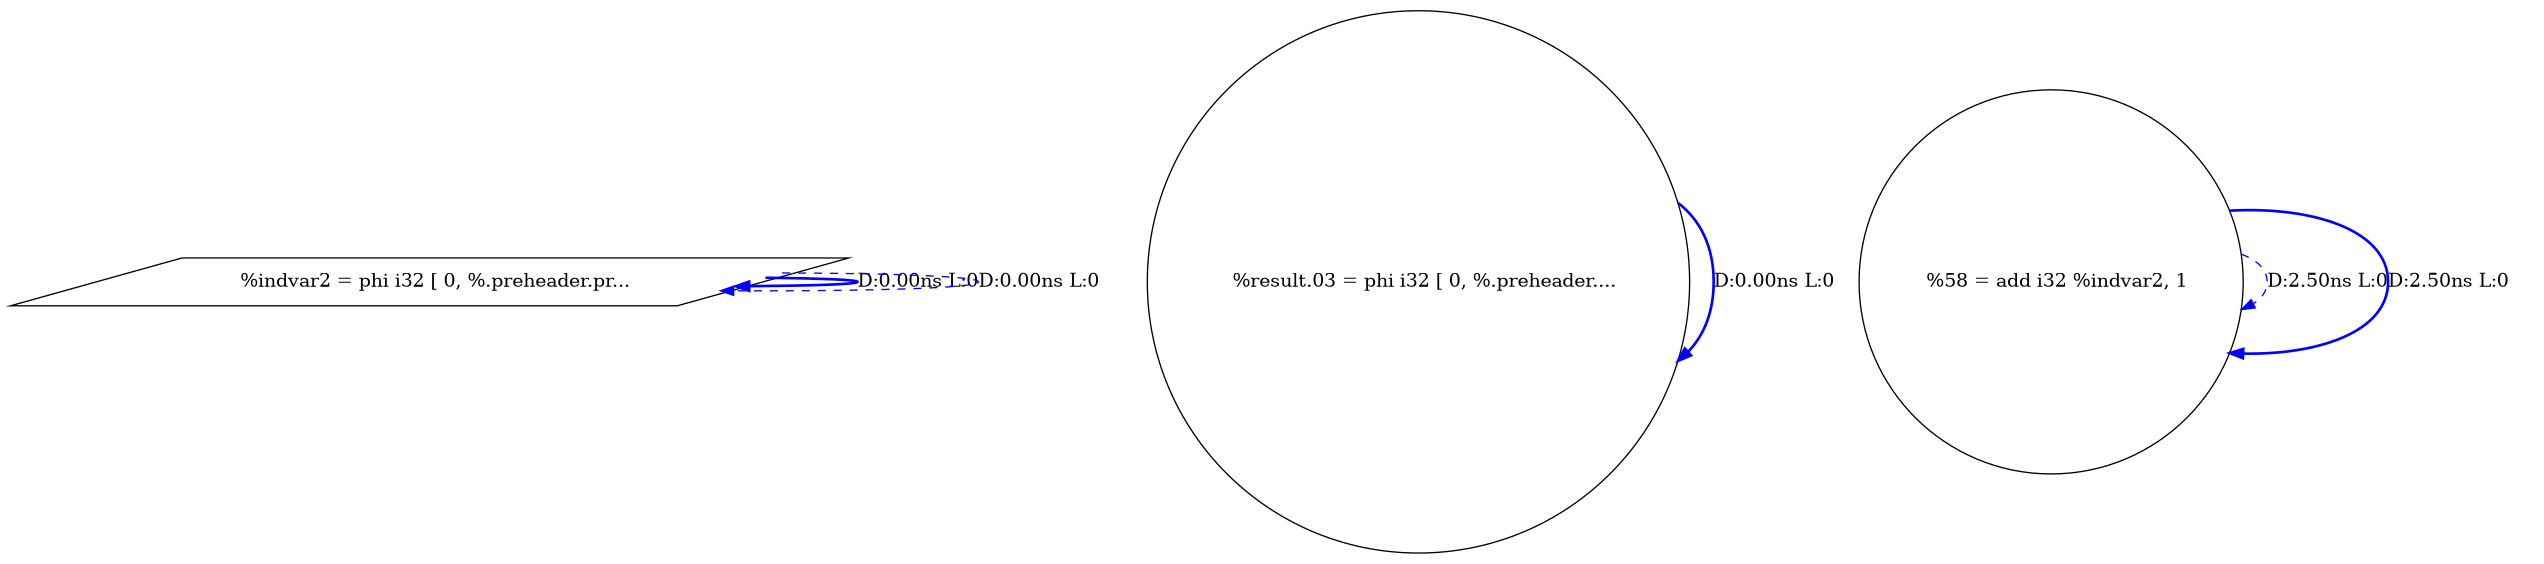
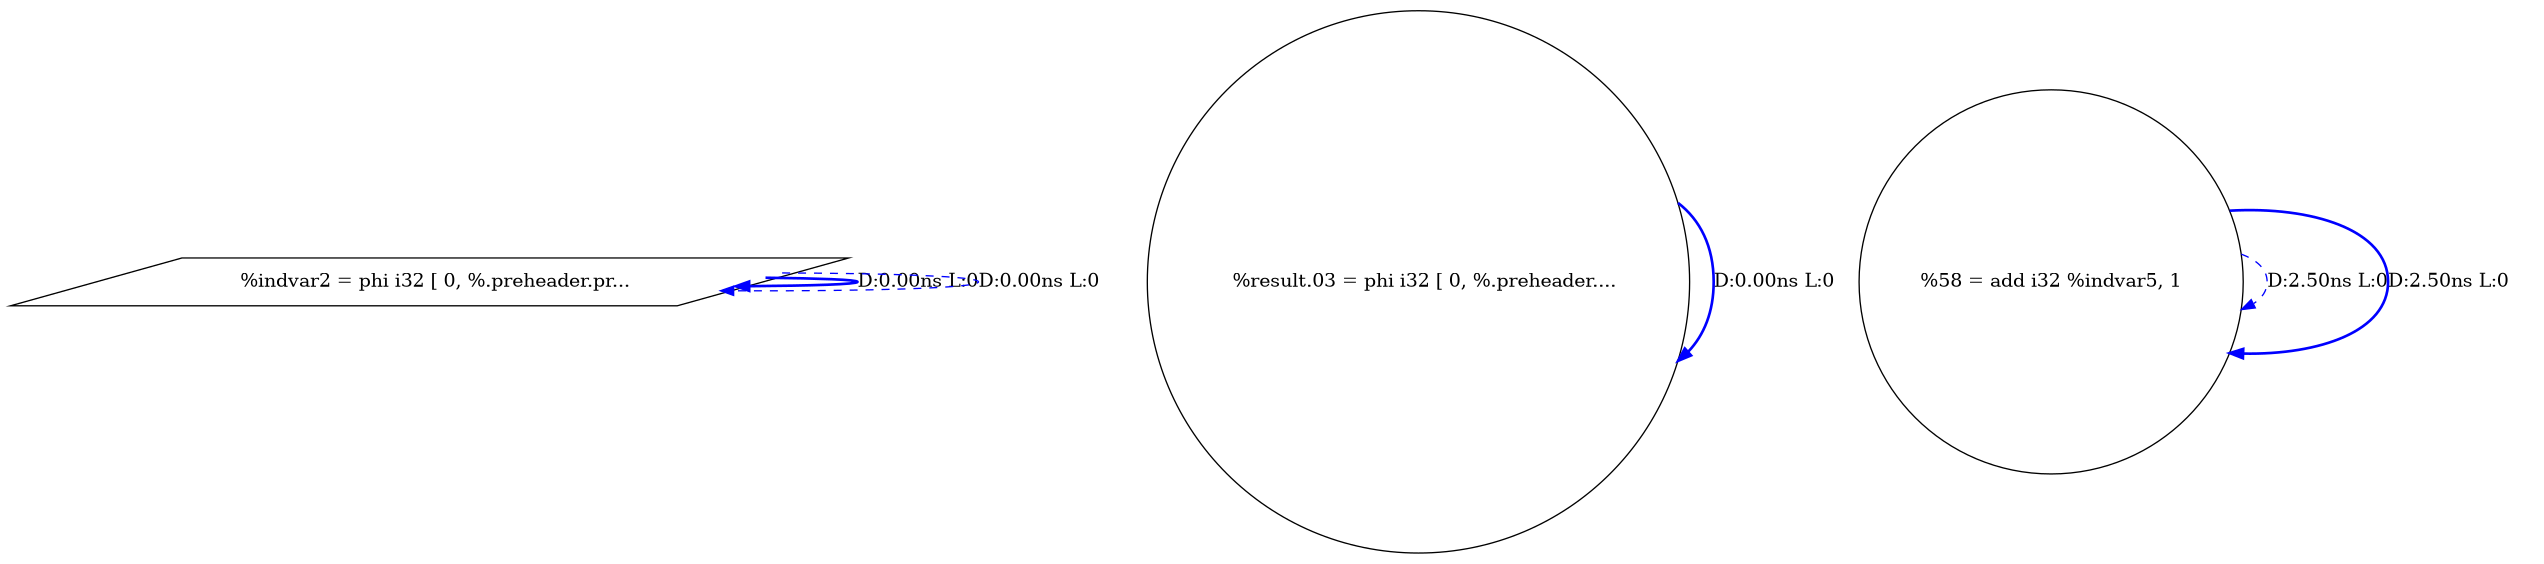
(2051, 282) -> (2051, 282)
